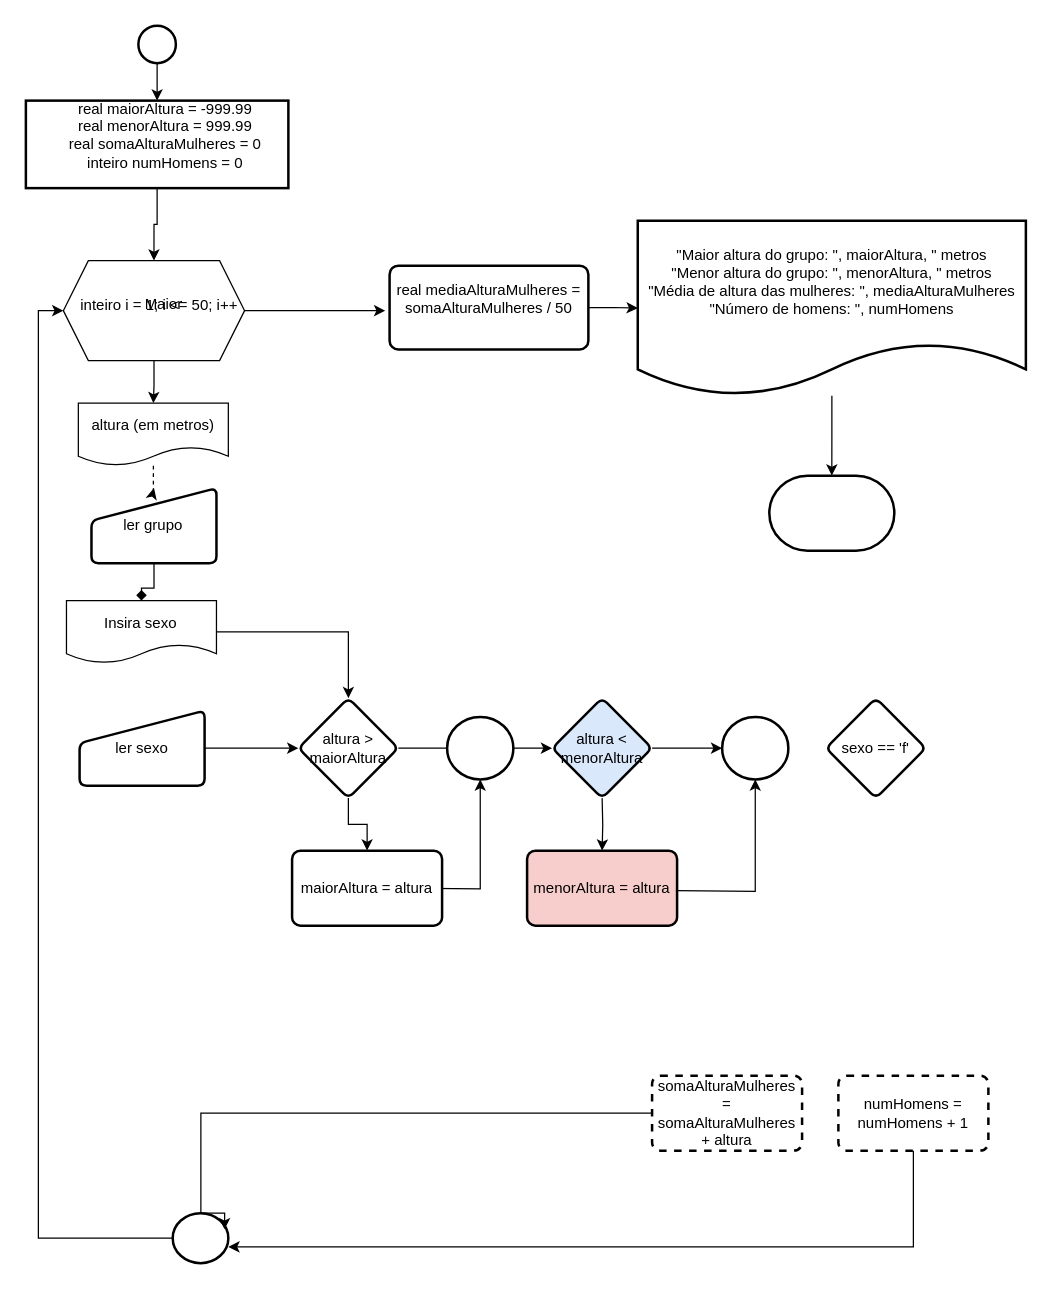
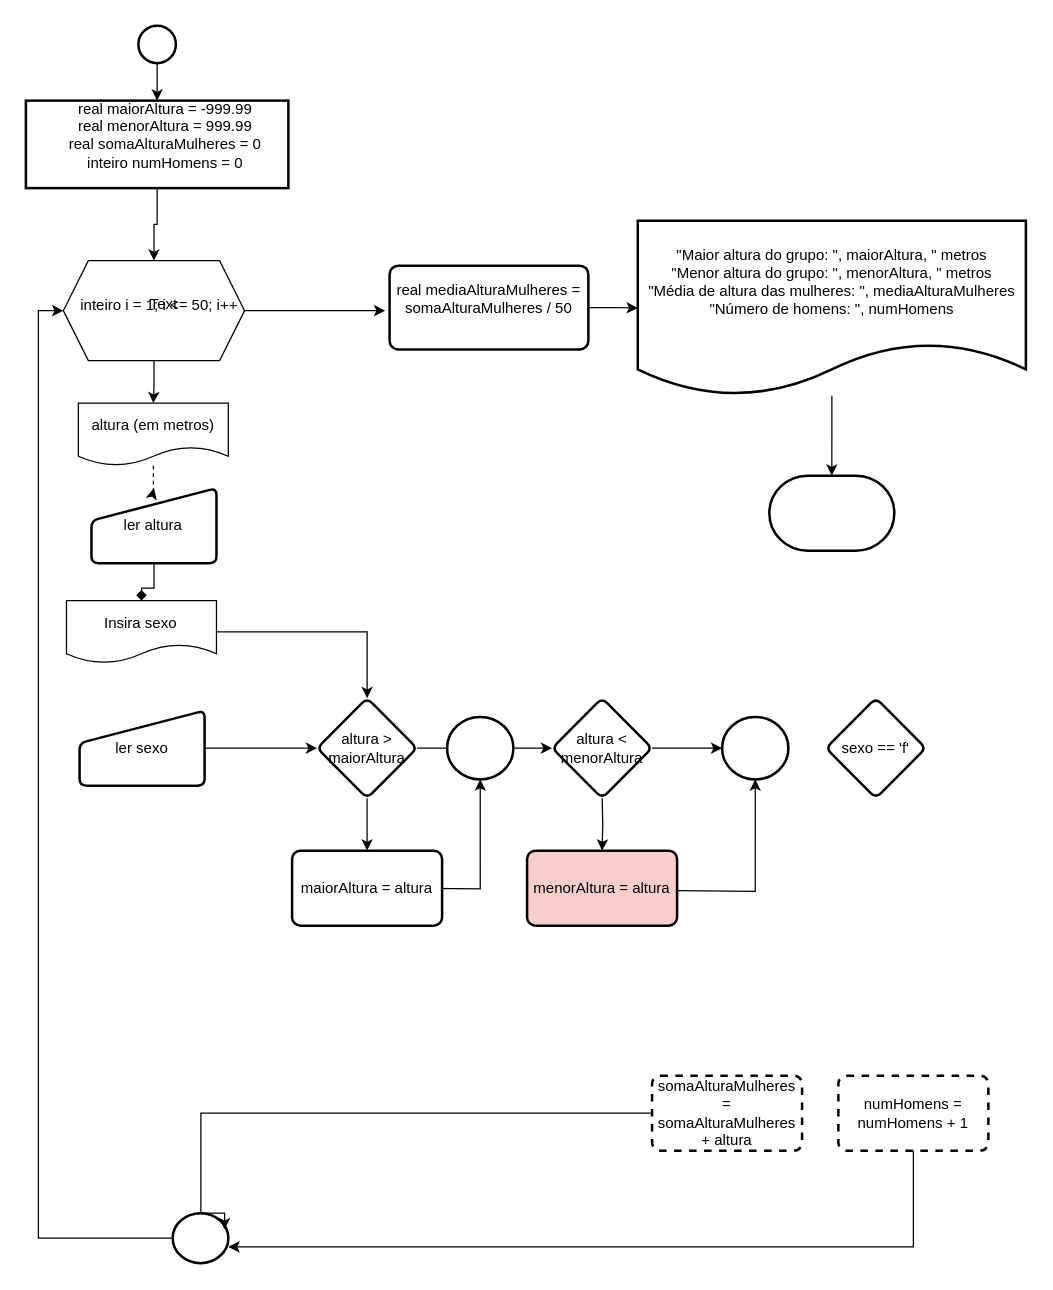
(164, 304) -> (164, 304)
(153, 526) -> (153, 526)
(348, 748) -> (367, 748)
(602, 748) -> (602, 748)
